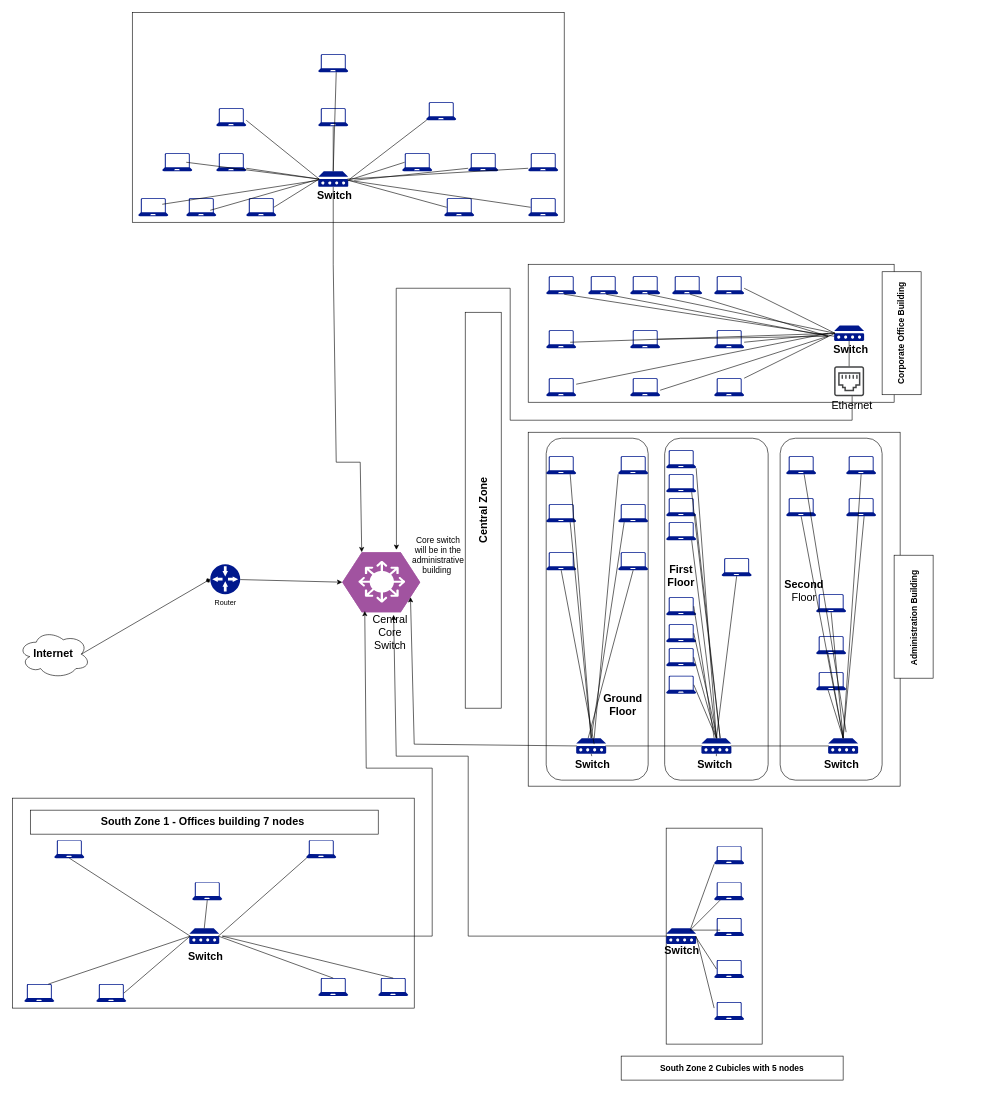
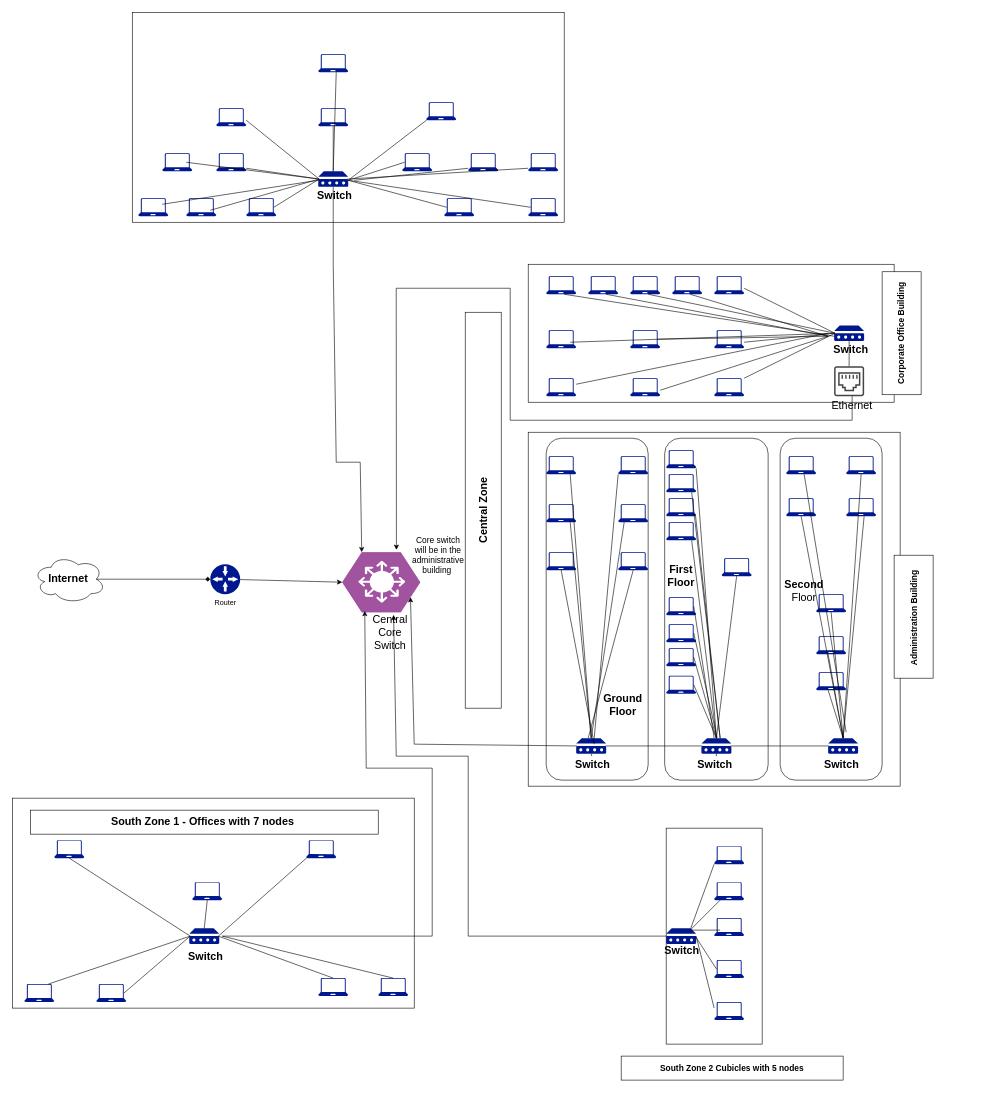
(54, 654) -> (69, 579)
(204, 822) -> (204, 822)
